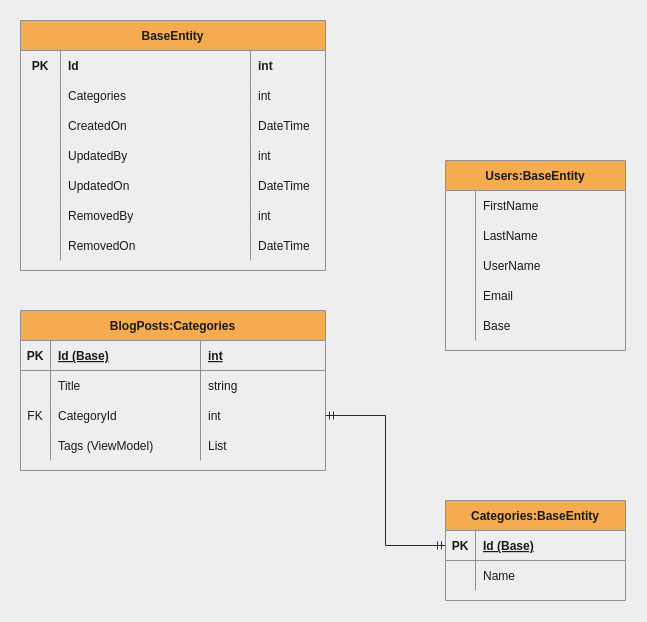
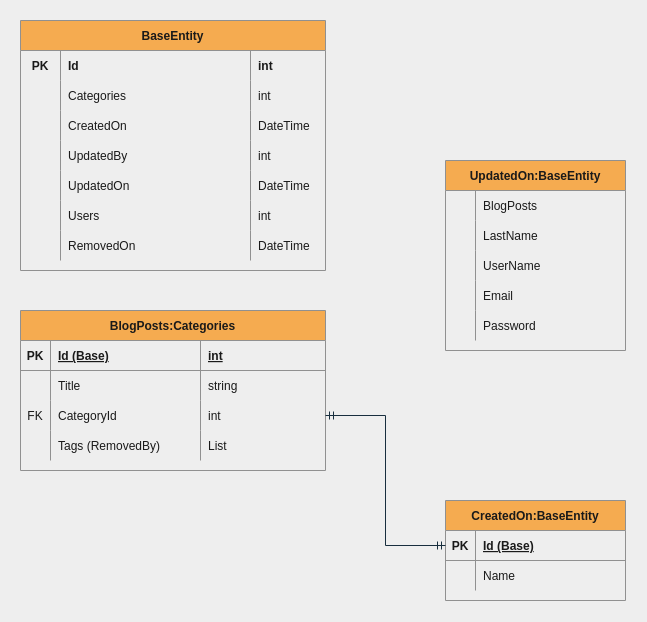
(535, 176) -> (535, 176)
(512, 206) -> (512, 206)
(98, 216) -> (85, 216)
(496, 326) -> (510, 326)
(107, 446) -> (110, 446)
(535, 516) -> (535, 516)
